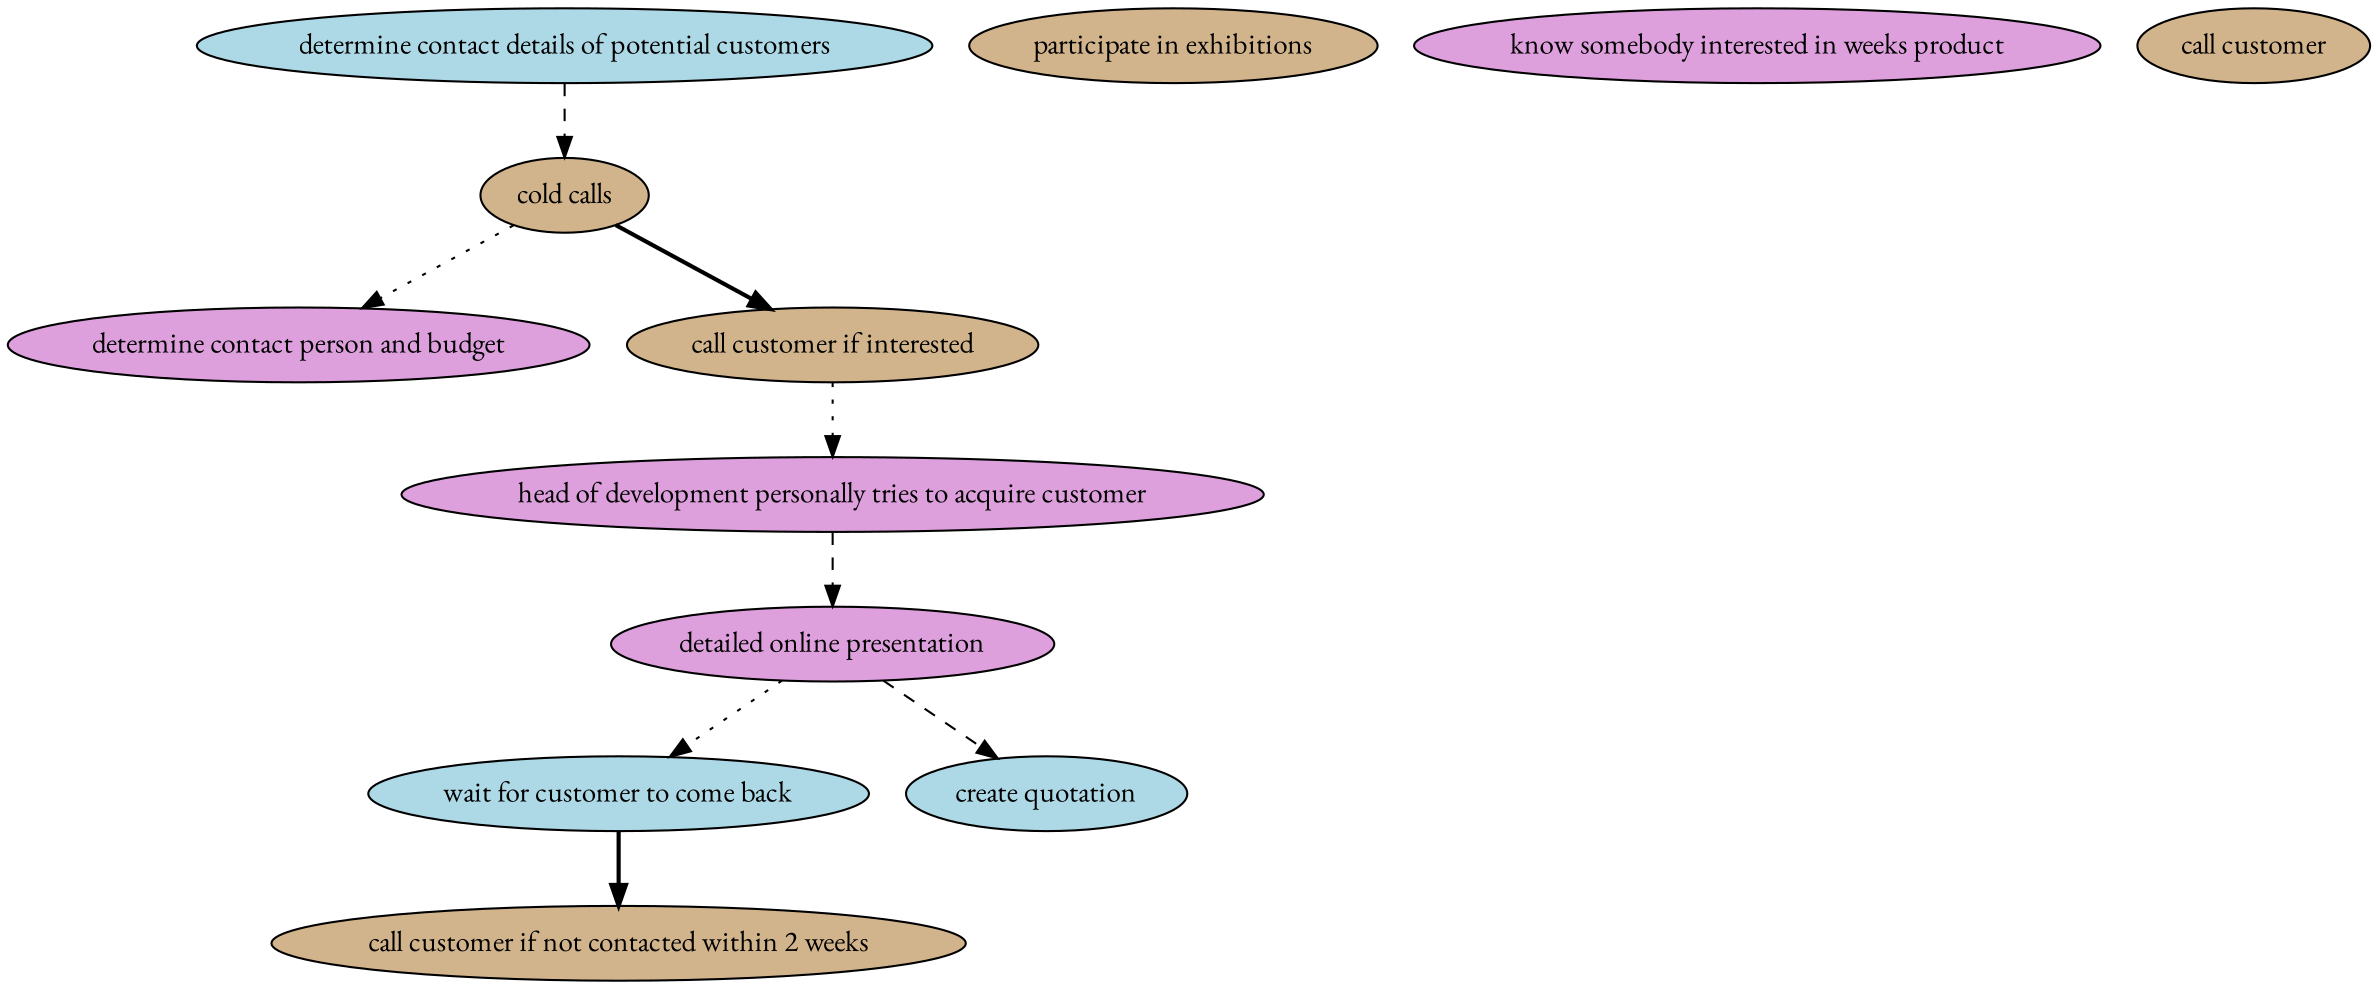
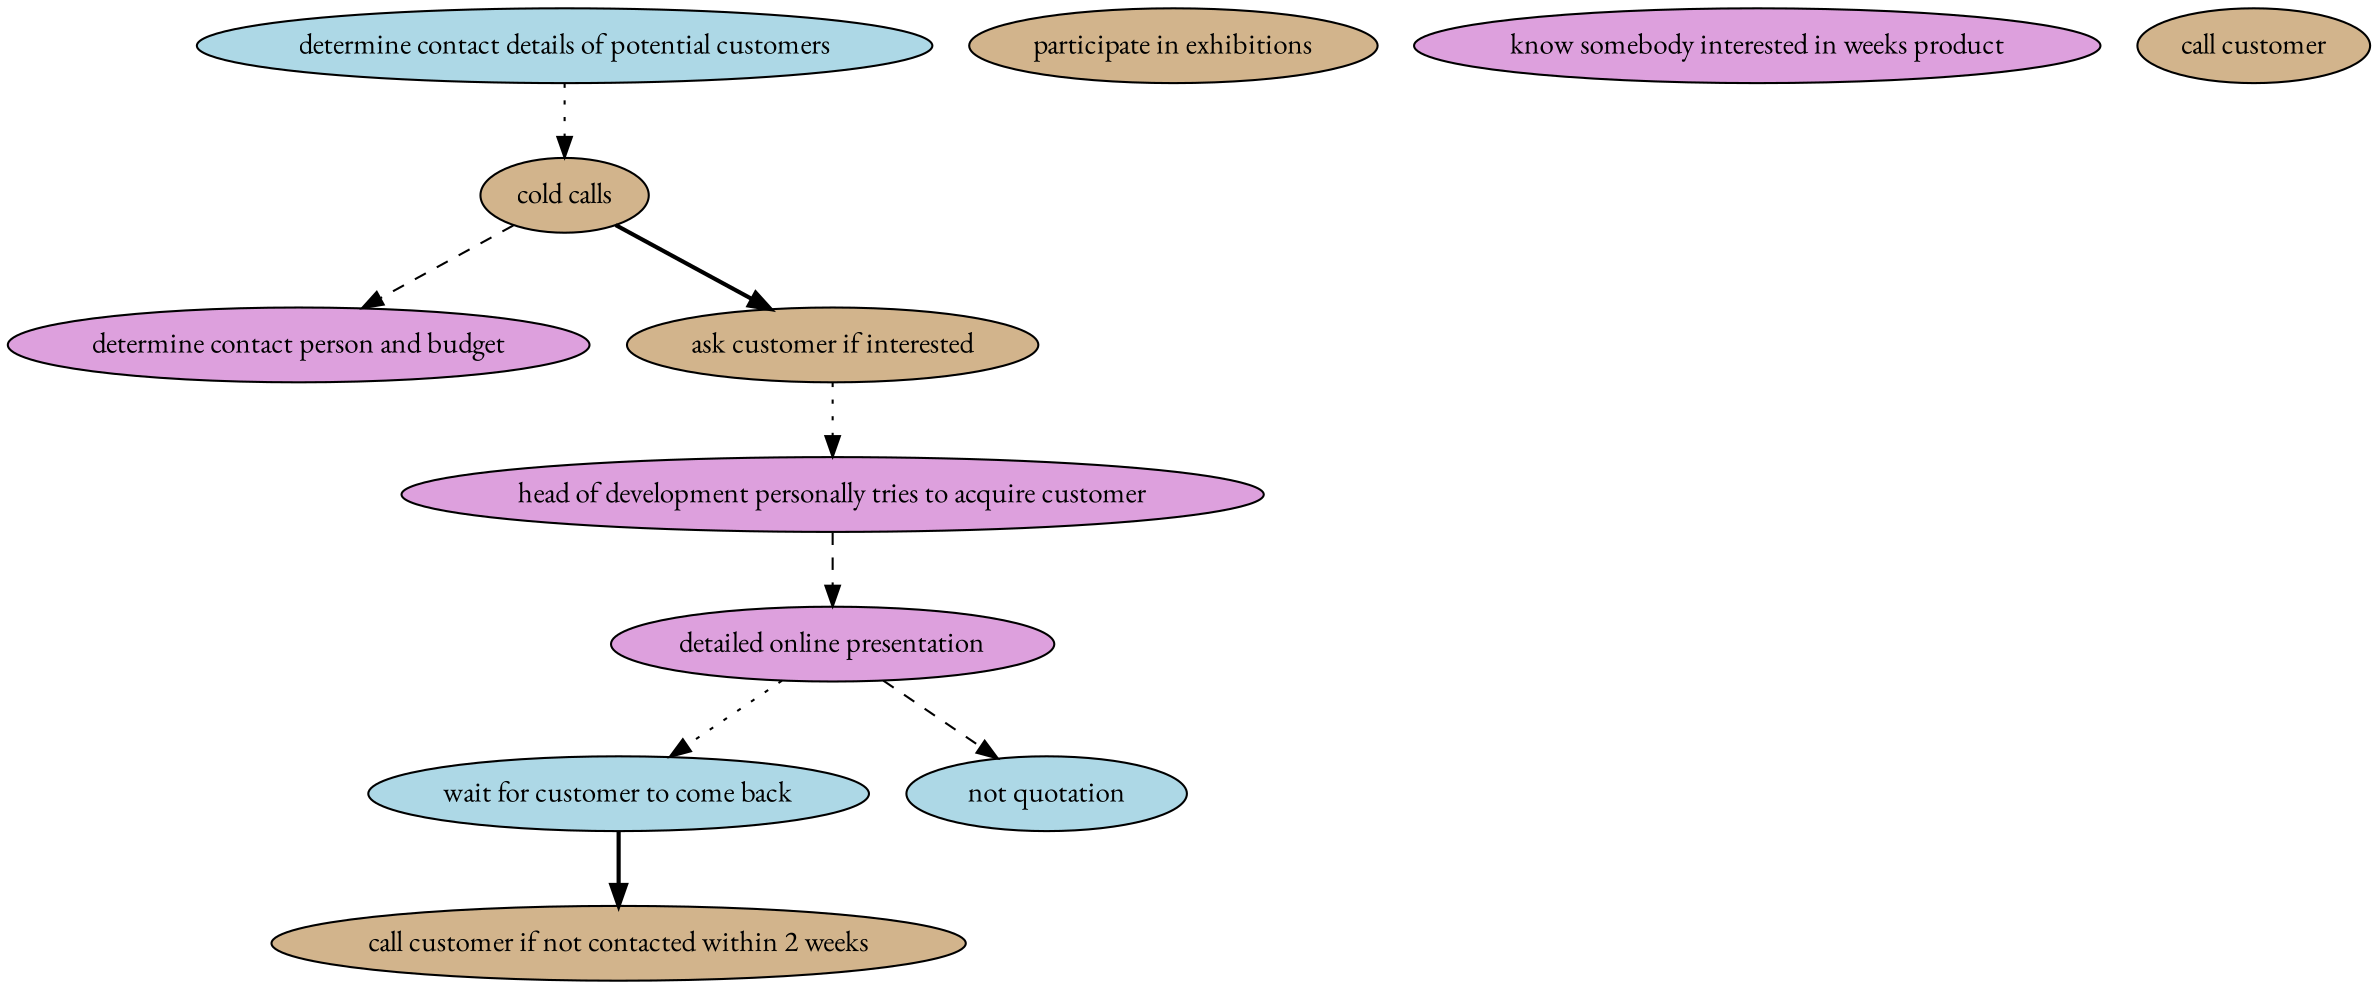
(565, 110) -> (565, 110)
(447, 262) -> (447, 262)
(833, 345) -> (833, 345)
(1047, 794) -> (1047, 794)
